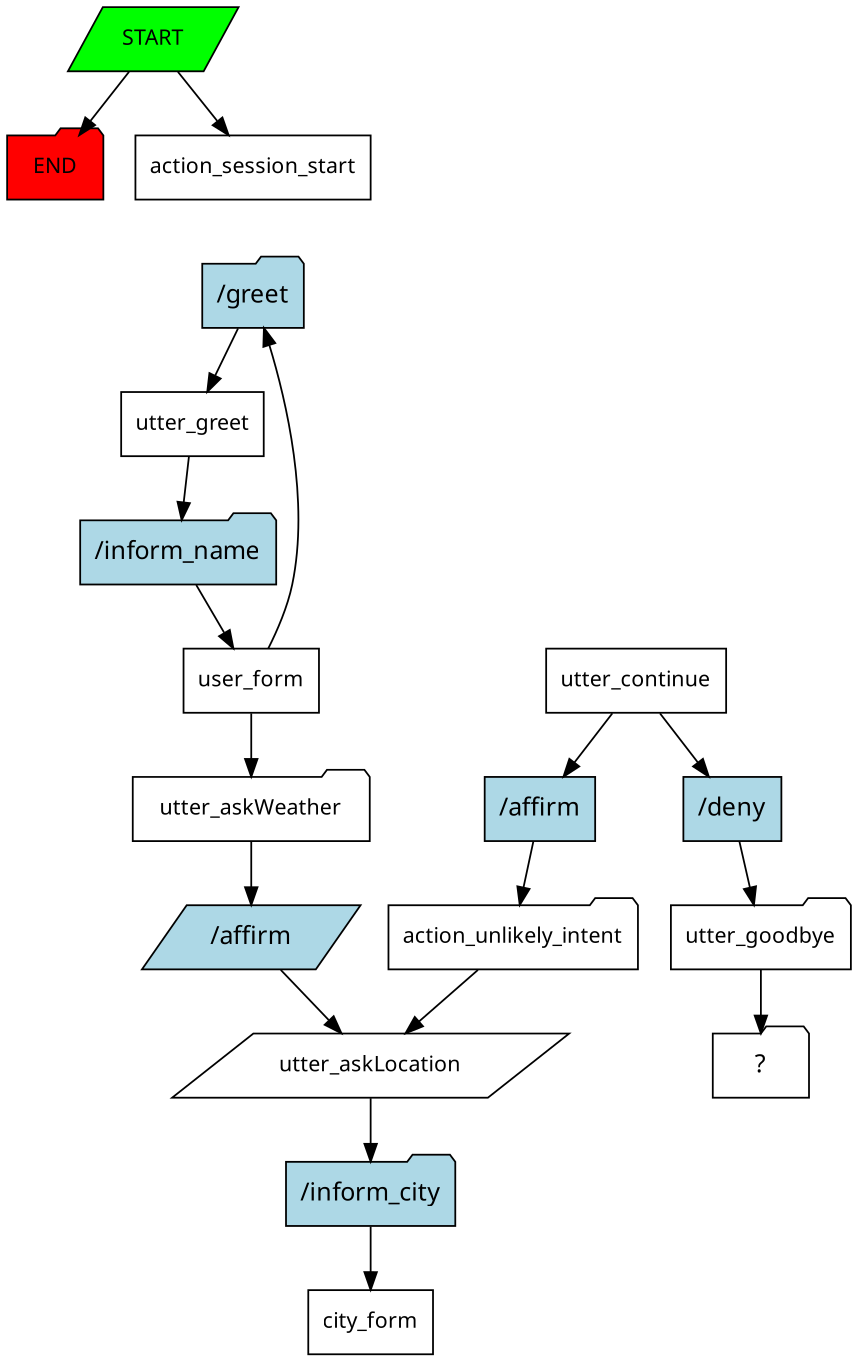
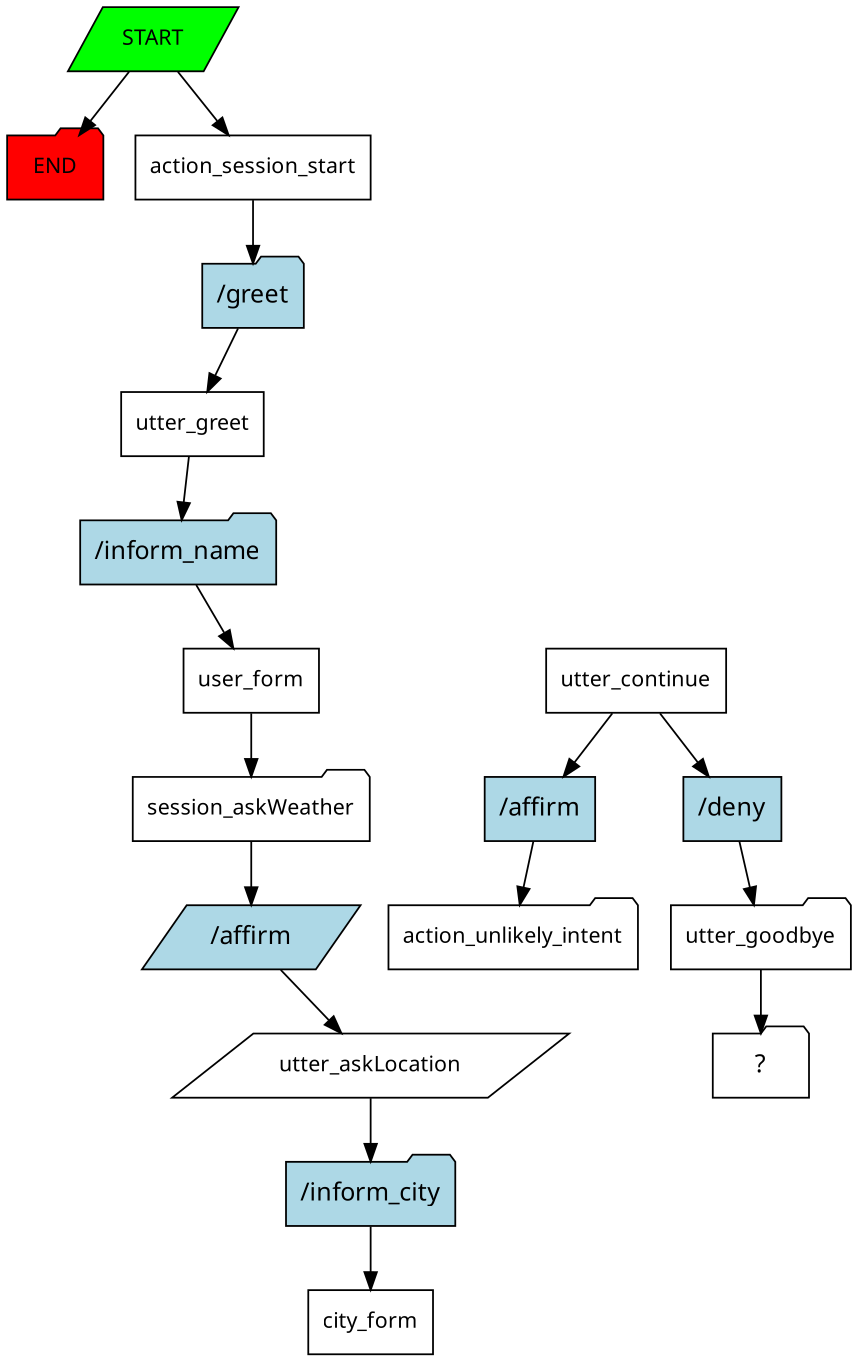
(298, 498) -> (253, 223)
(251, 809) -> (251, 809)
(448, 996) -> none
